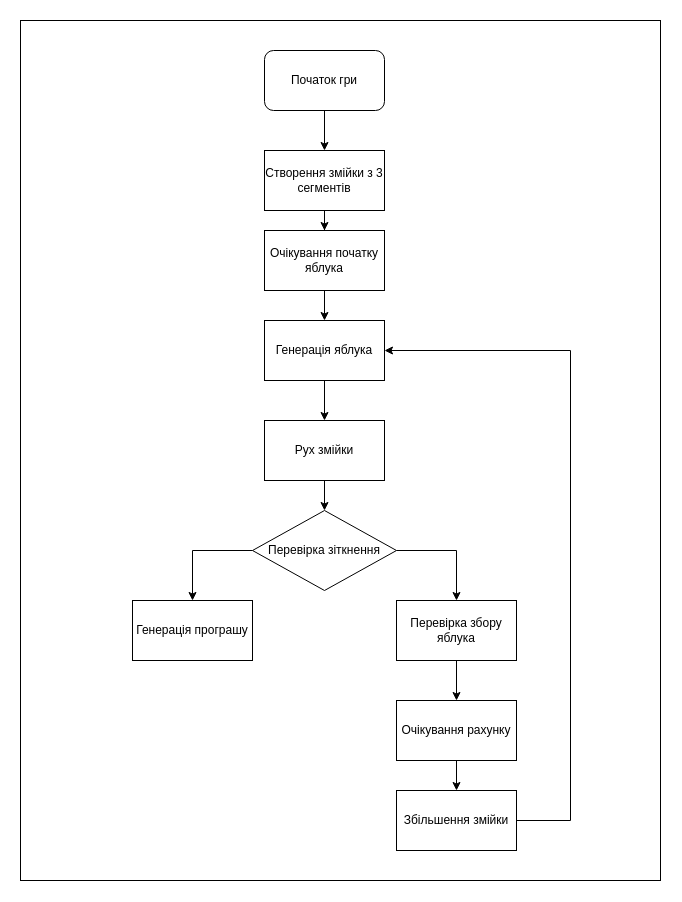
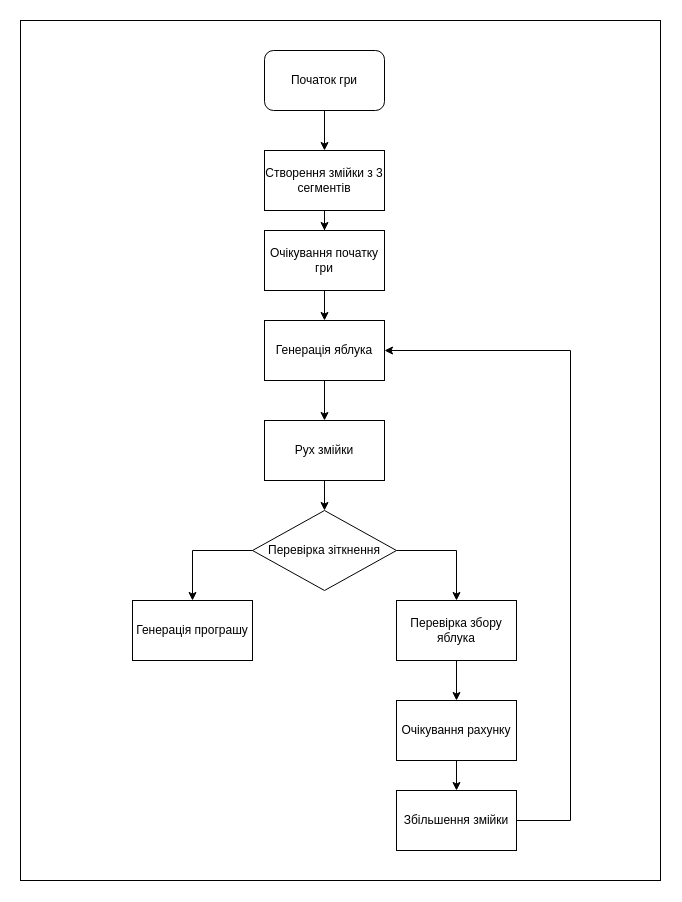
(325, 261) -> (325, 261)
